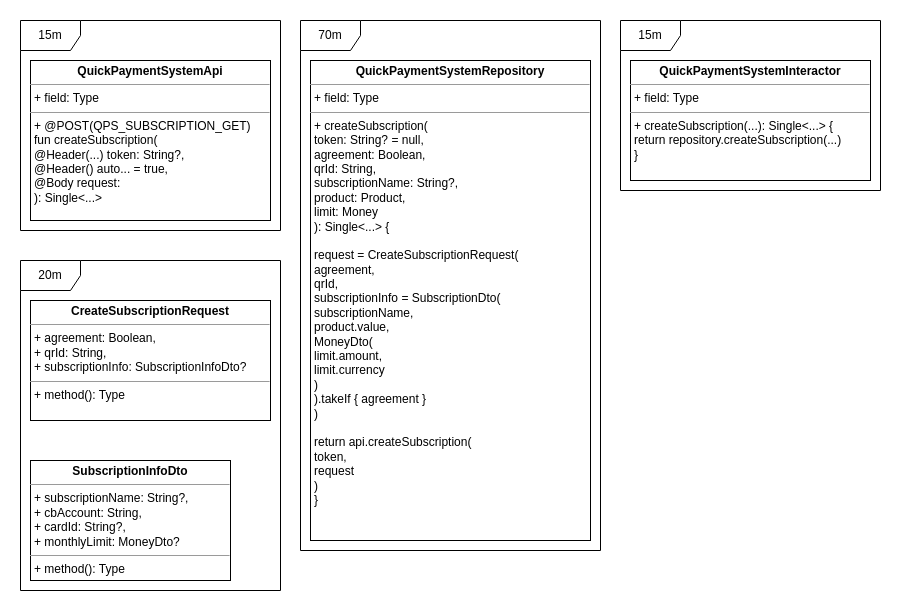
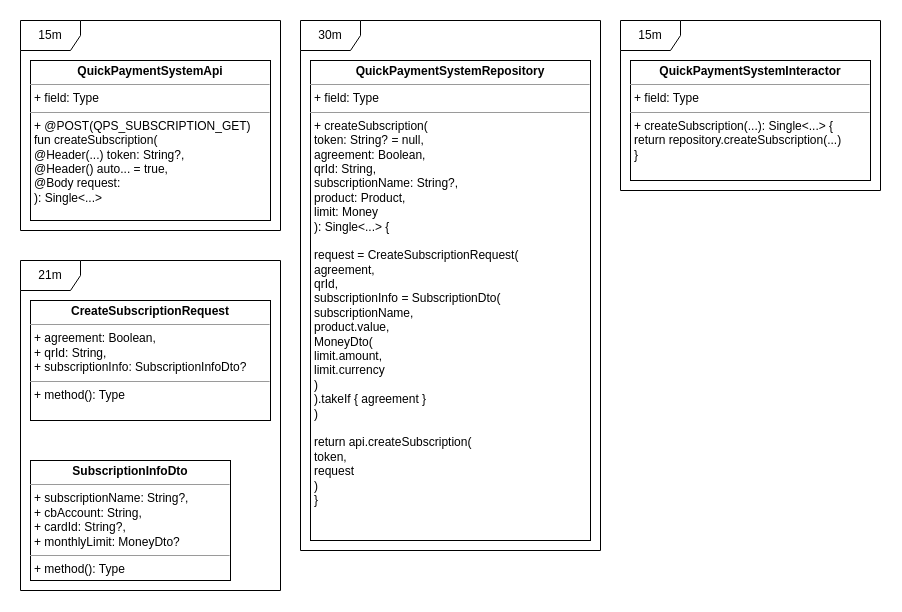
(331, 36) -> (331, 36)
(51, 276) -> (51, 276)
